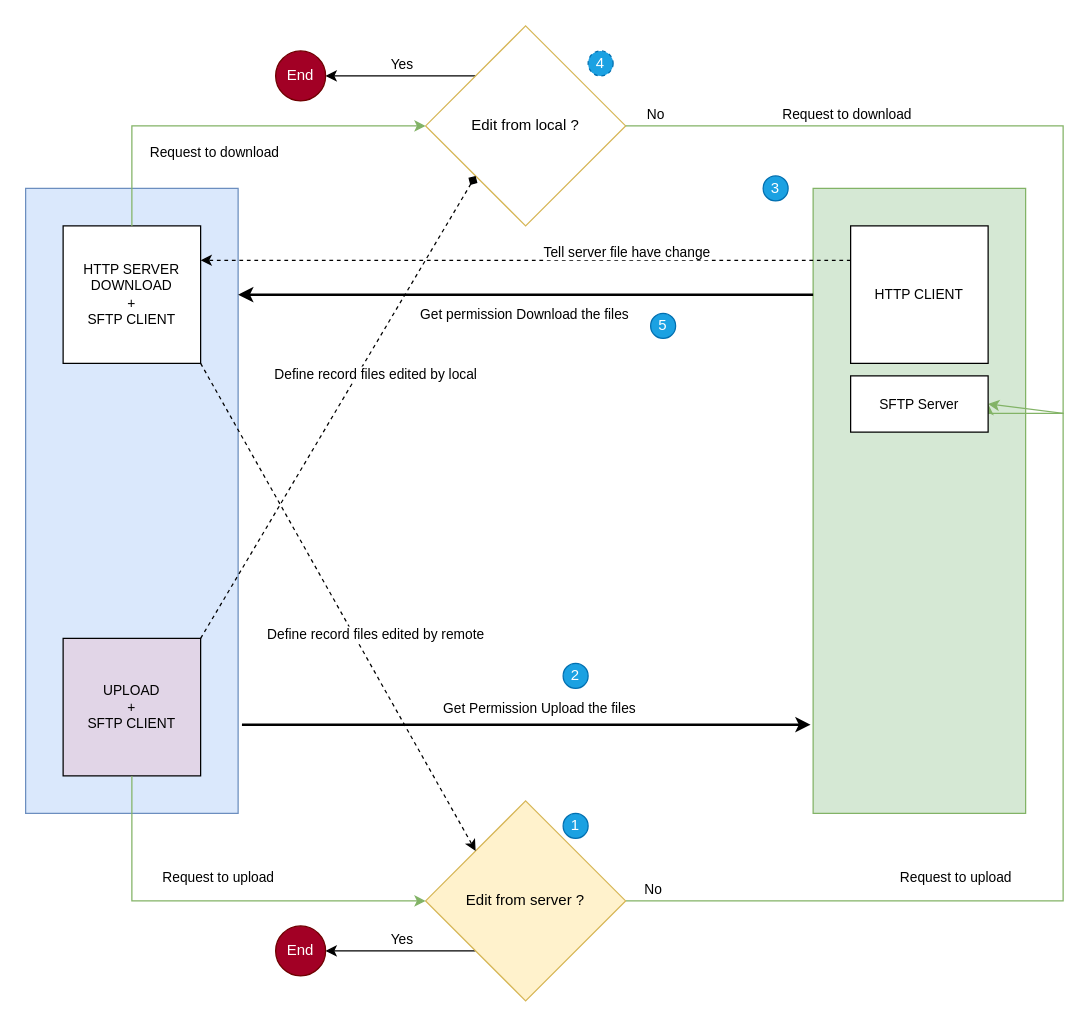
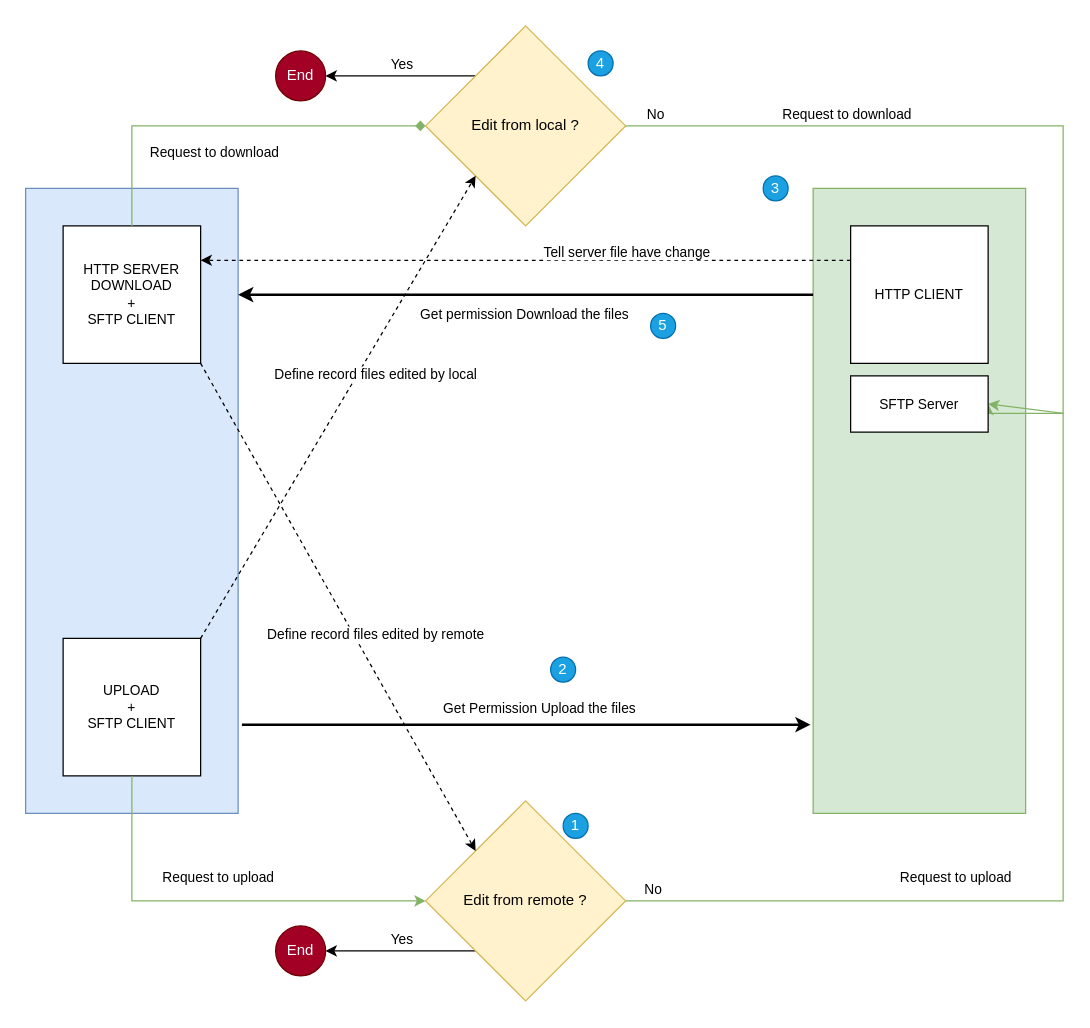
(601, 63) -> (601, 63)
(416, 126) -> (415, 126)
(526, 126) -> (526, 126)
(470, 185) -> (471, 184)
(576, 676) -> (563, 669)
(132, 707) -> (132, 707)
(526, 901) -> (526, 901)
